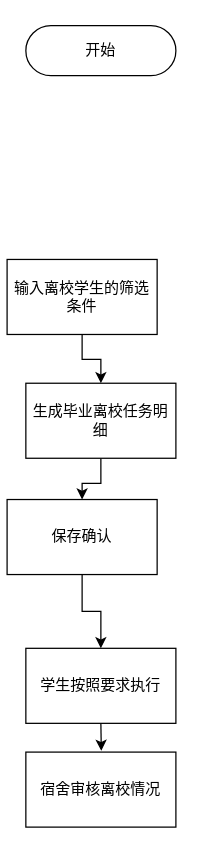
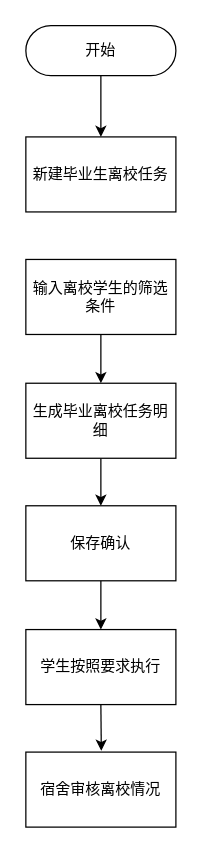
none -> (101, 102)
none -> (101, 174)
(82, 297) -> (101, 297)
(82, 537) -> (101, 543)
(101, 686) -> (101, 667)
